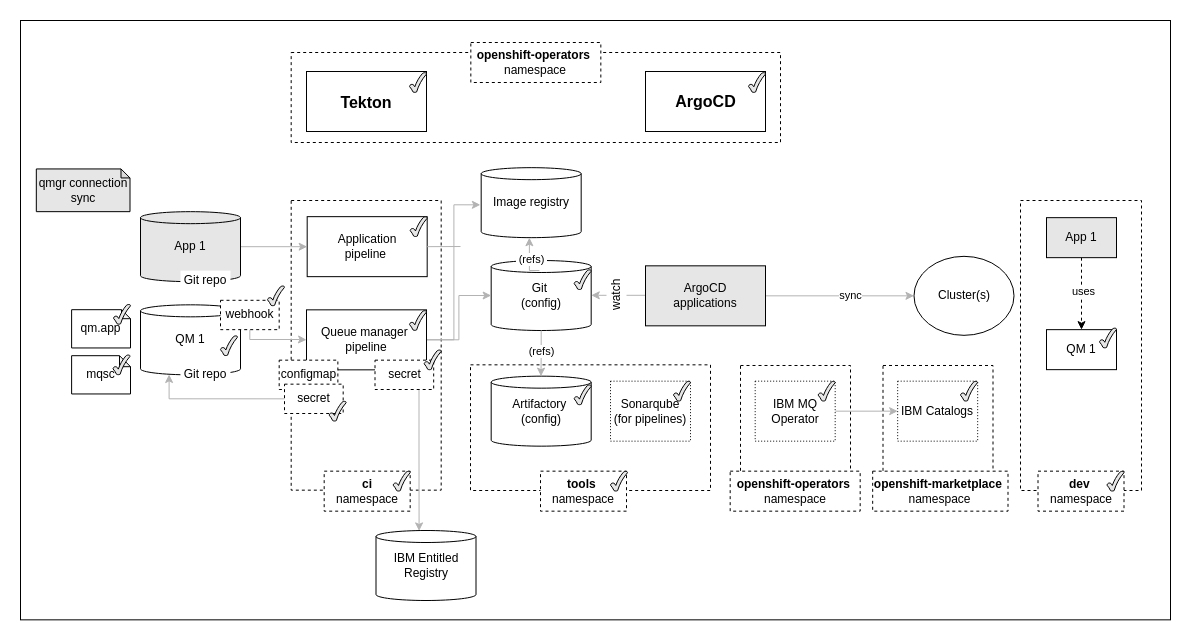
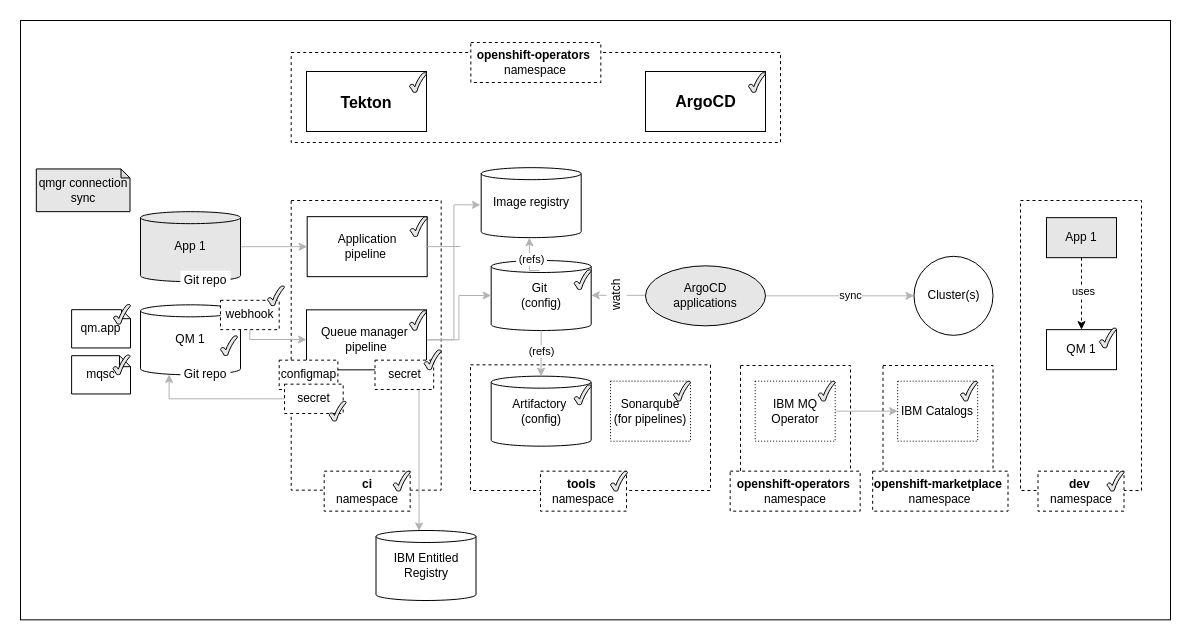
(706, 296) -> (706, 296)
(964, 296) -> (954, 296)
